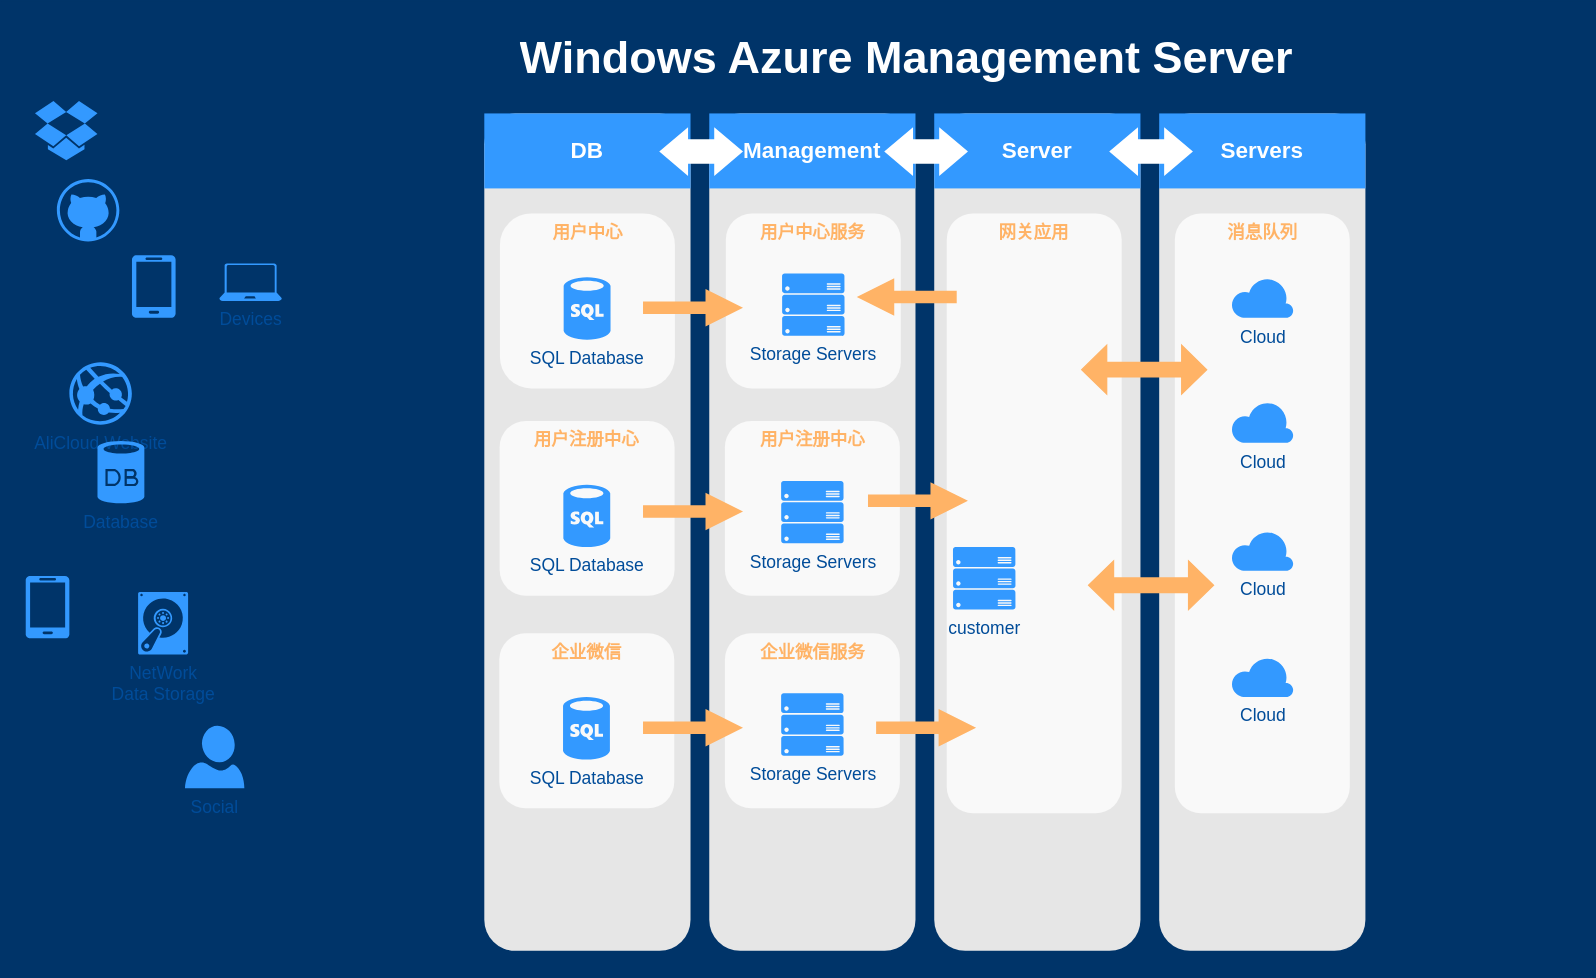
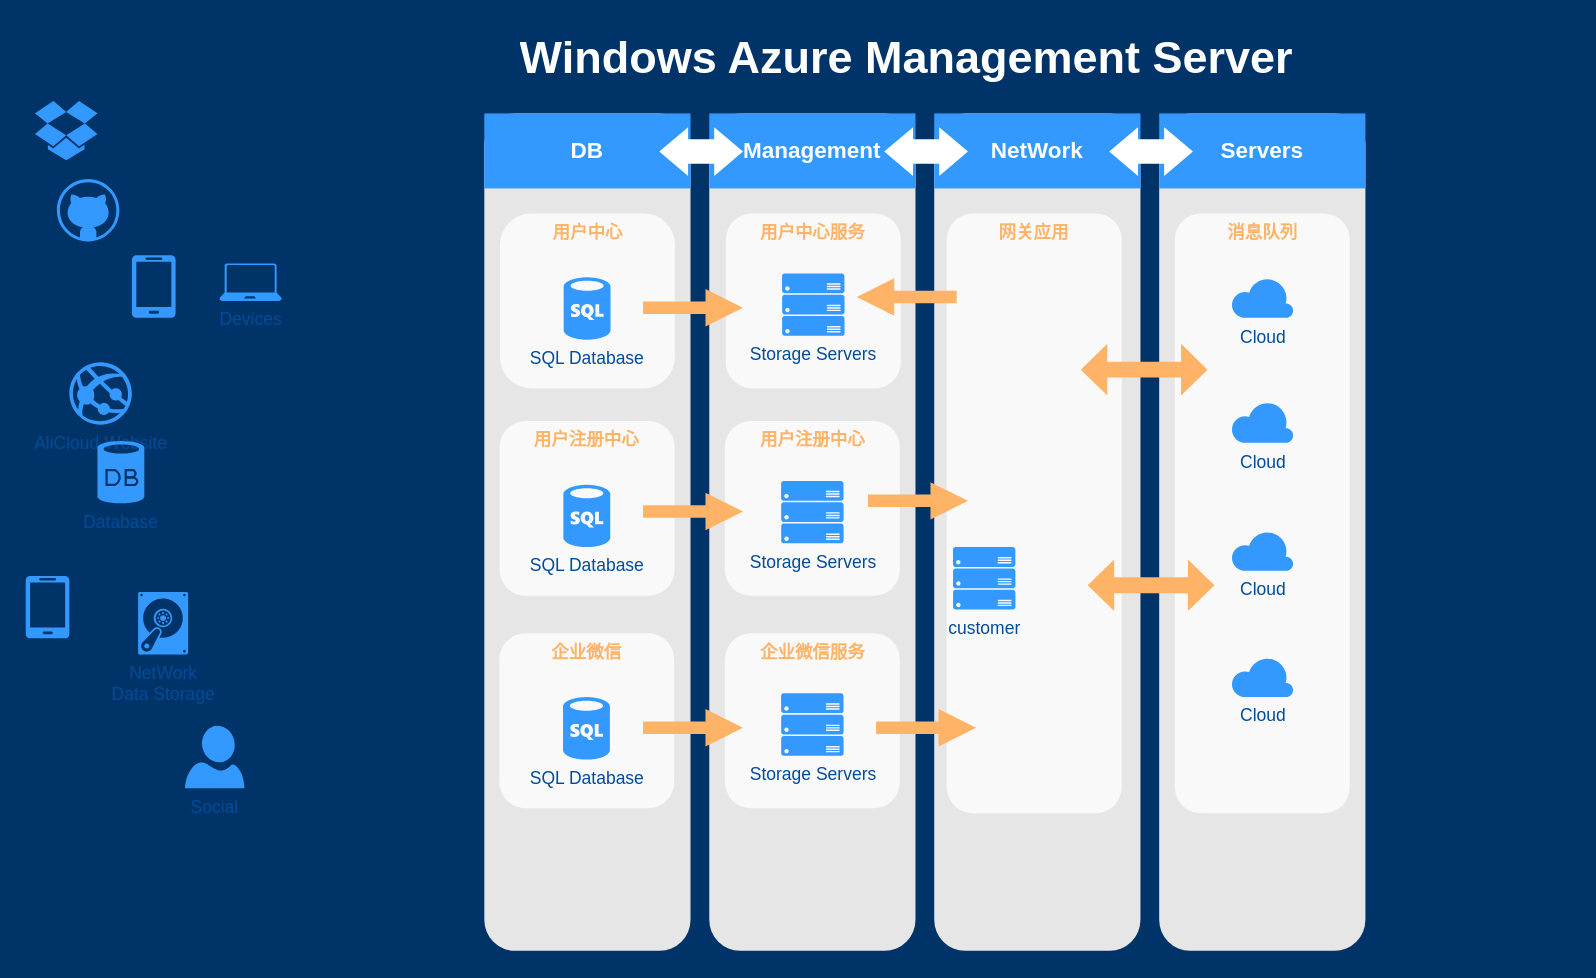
(1038, 151) -> (1038, 151)
